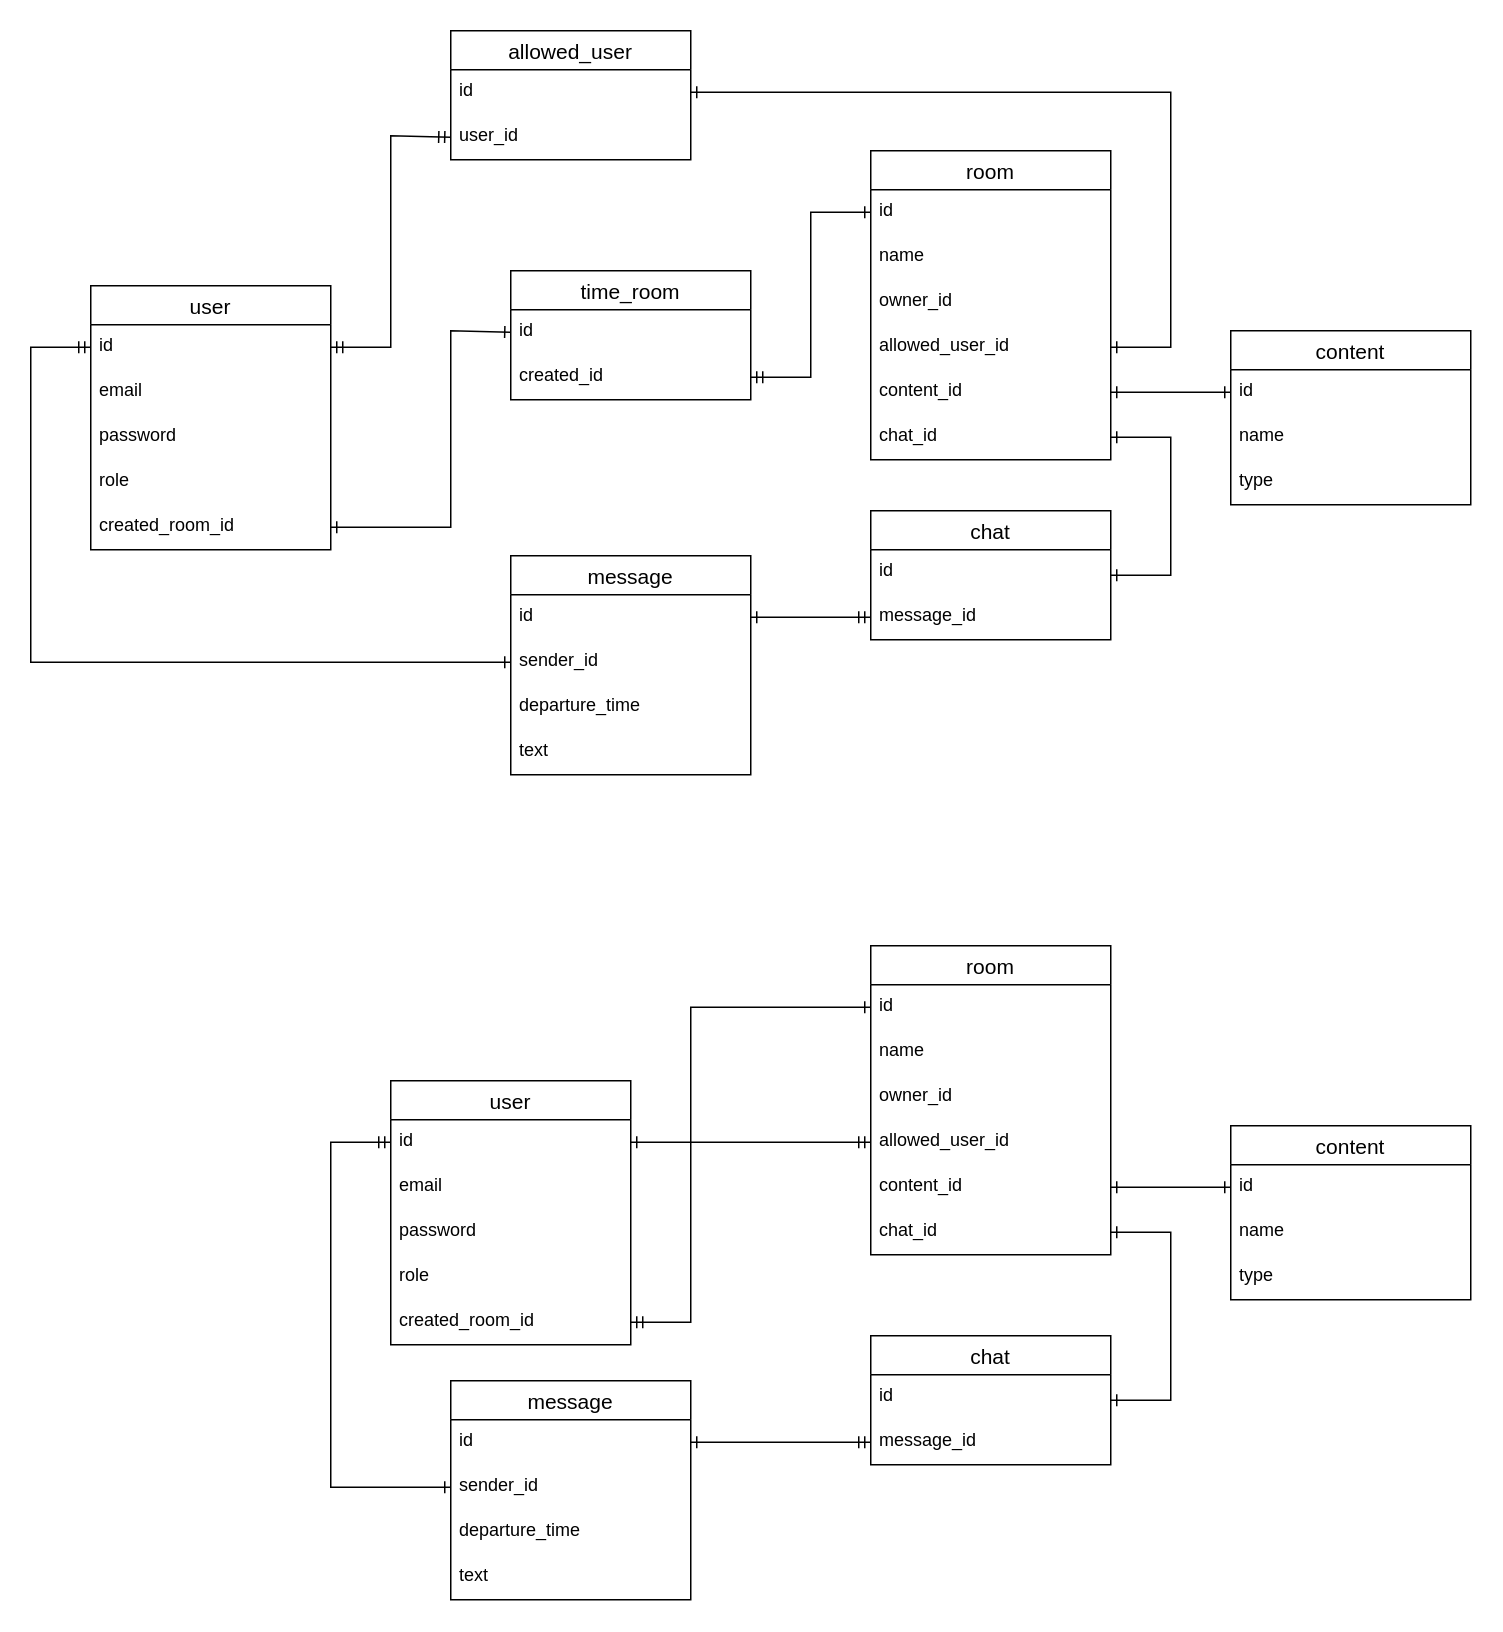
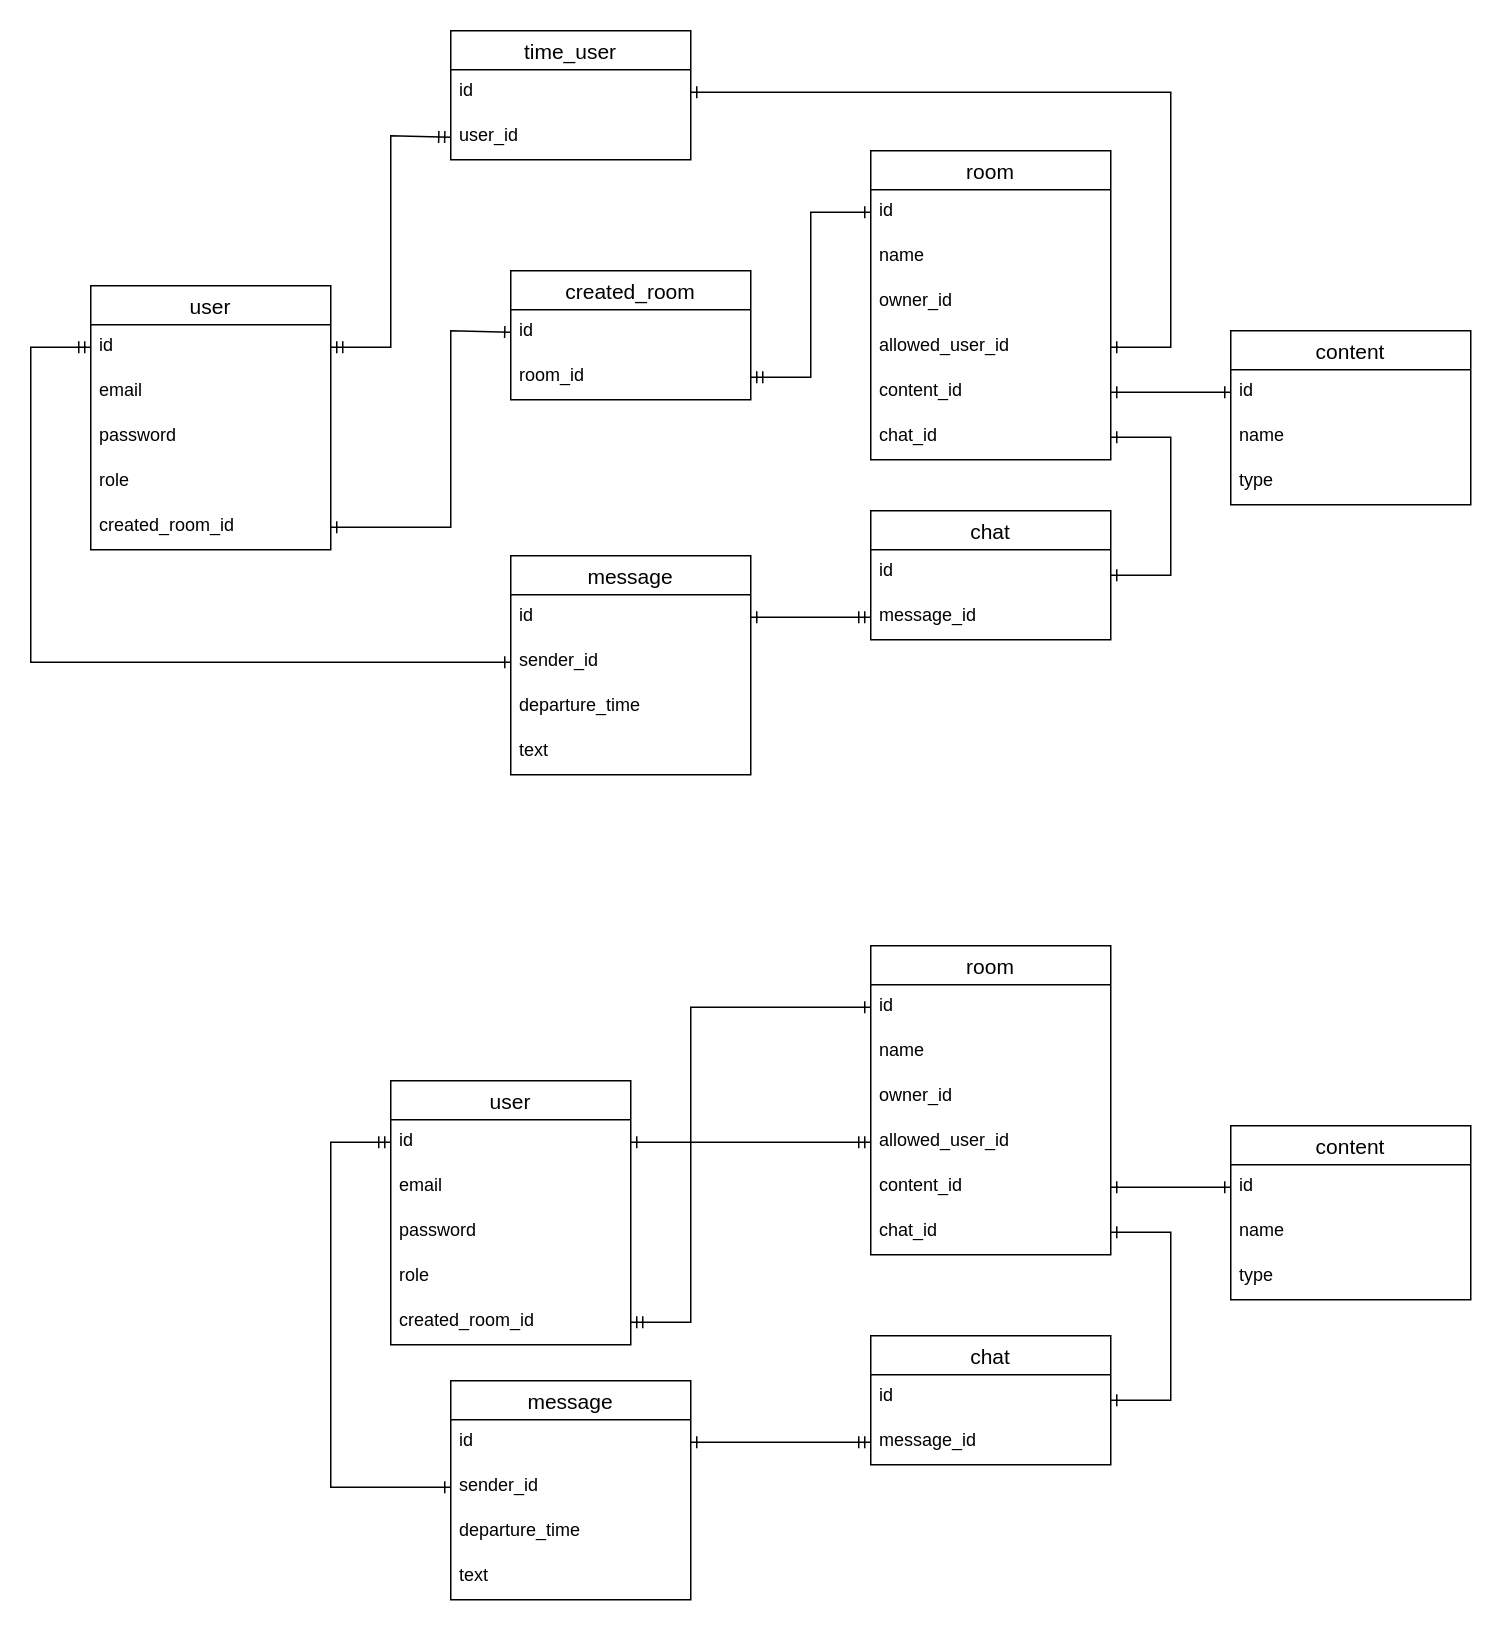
(570, 52) -> (570, 52)
(630, 292) -> (630, 292)
(567, 375) -> (552, 375)
